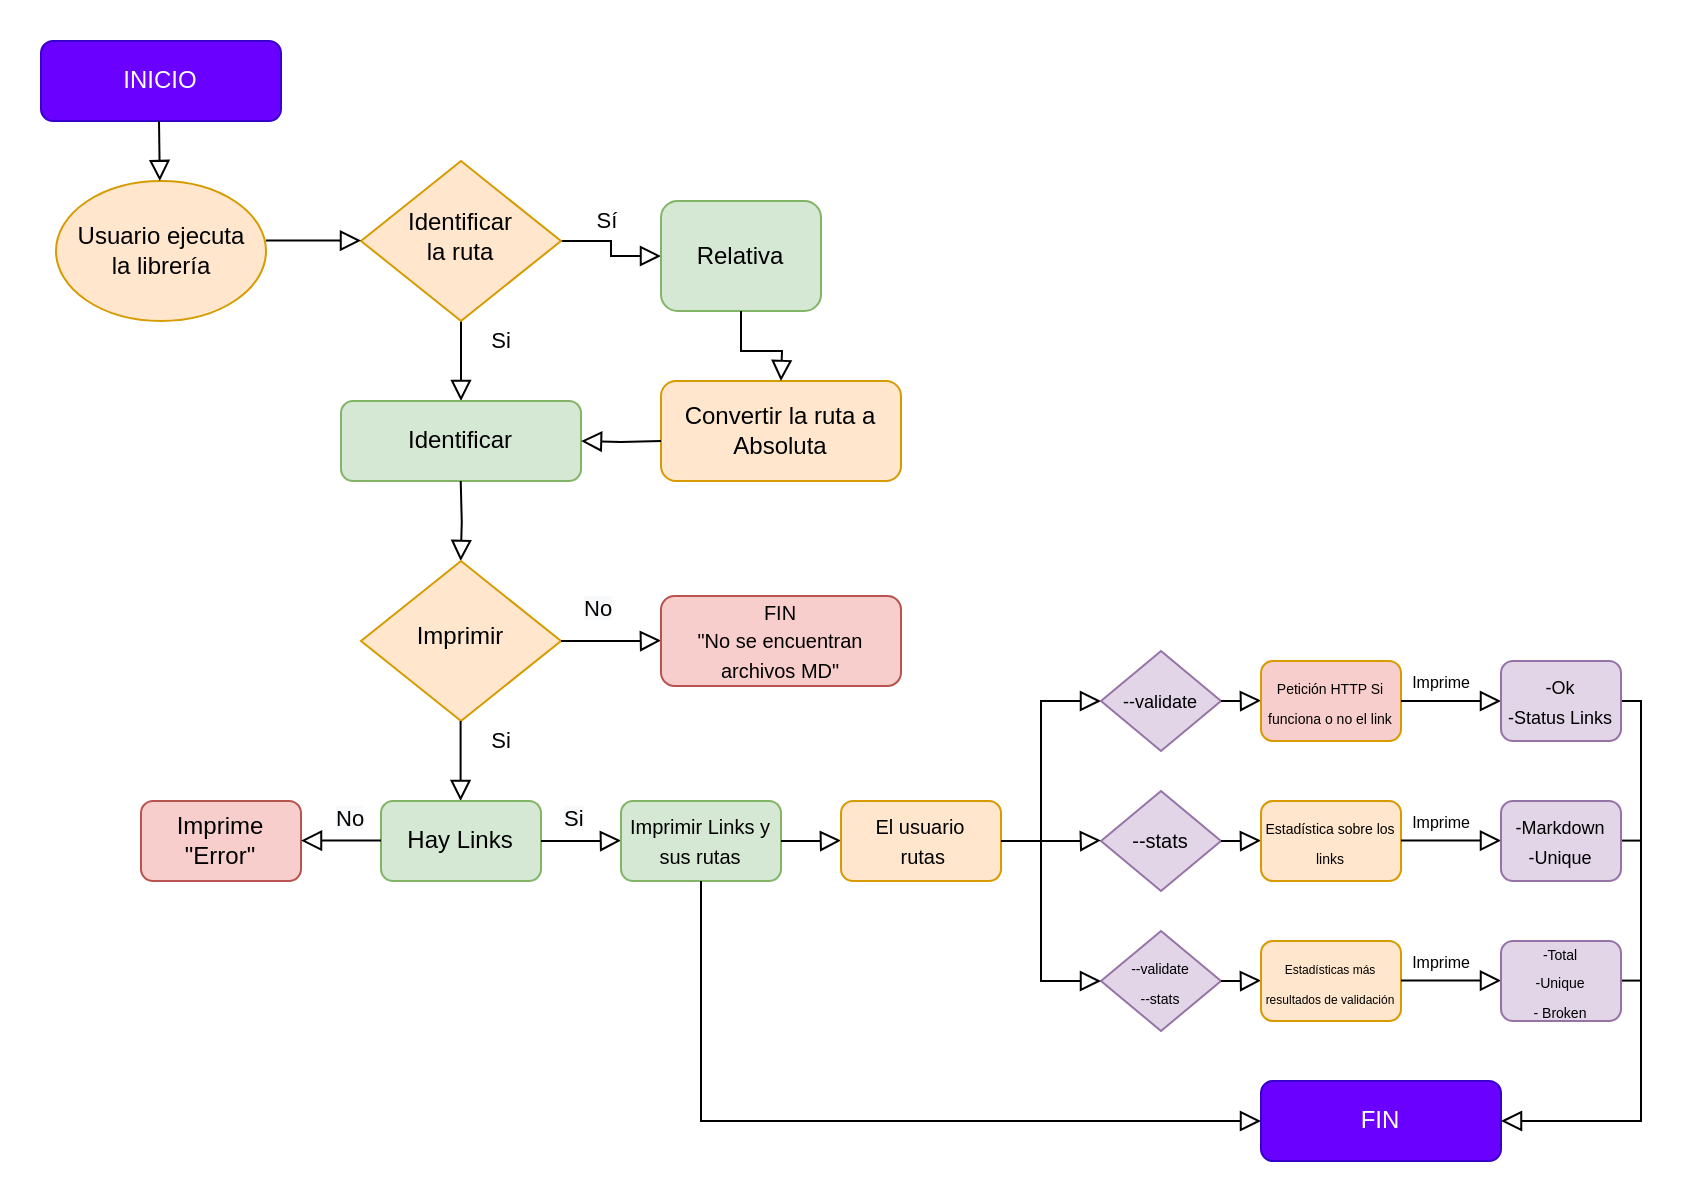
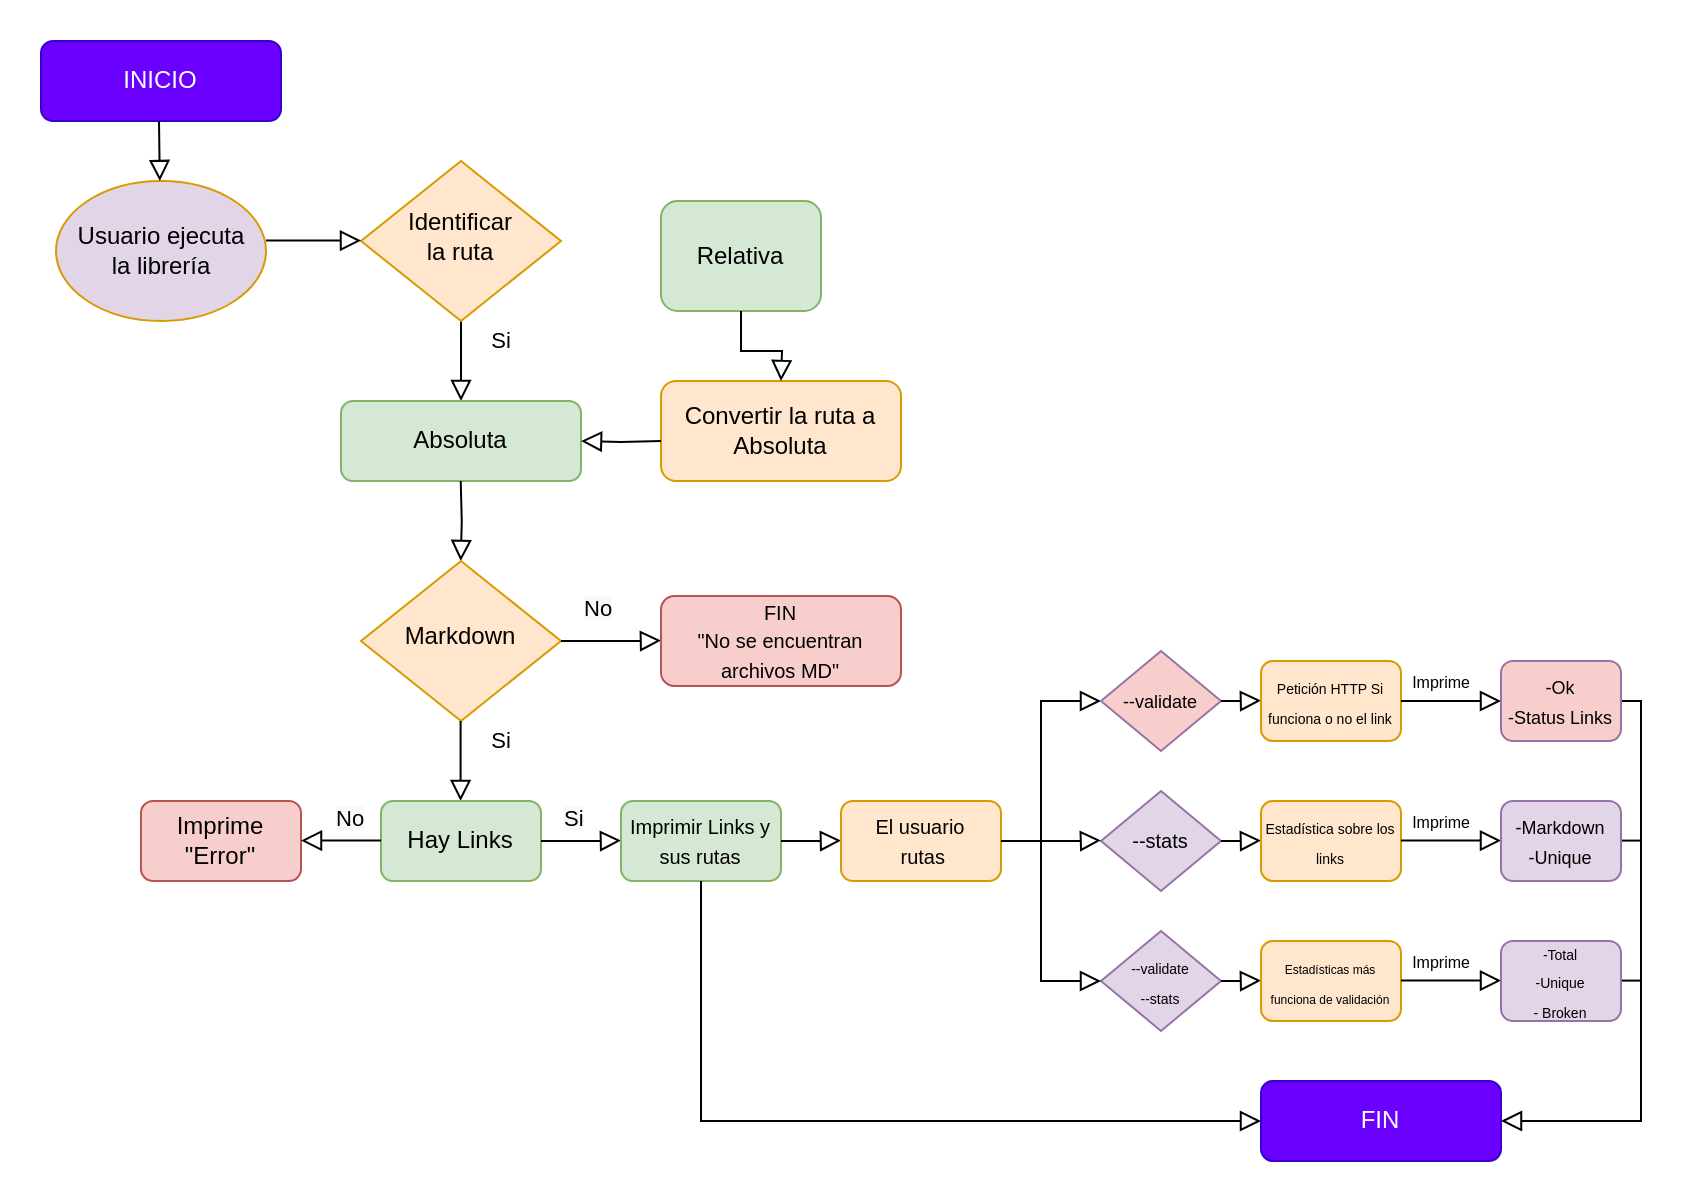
(608, 241) -> none
(161, 251) -> (161, 251)
(461, 441) -> (461, 441)
(461, 637) -> (461, 637)
(1161, 701) -> (1161, 701)
(1331, 701) -> (1331, 701)
(1561, 701) -> (1561, 701)
(1331, 981) -> (1331, 981)
